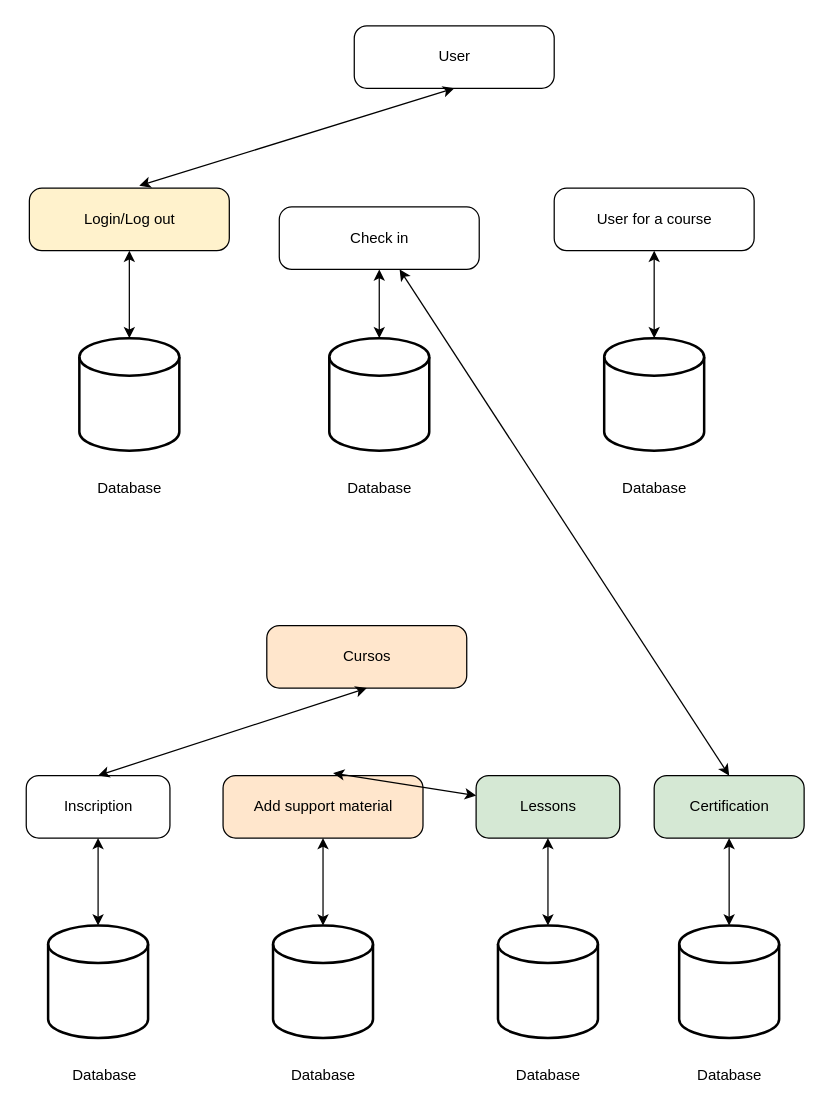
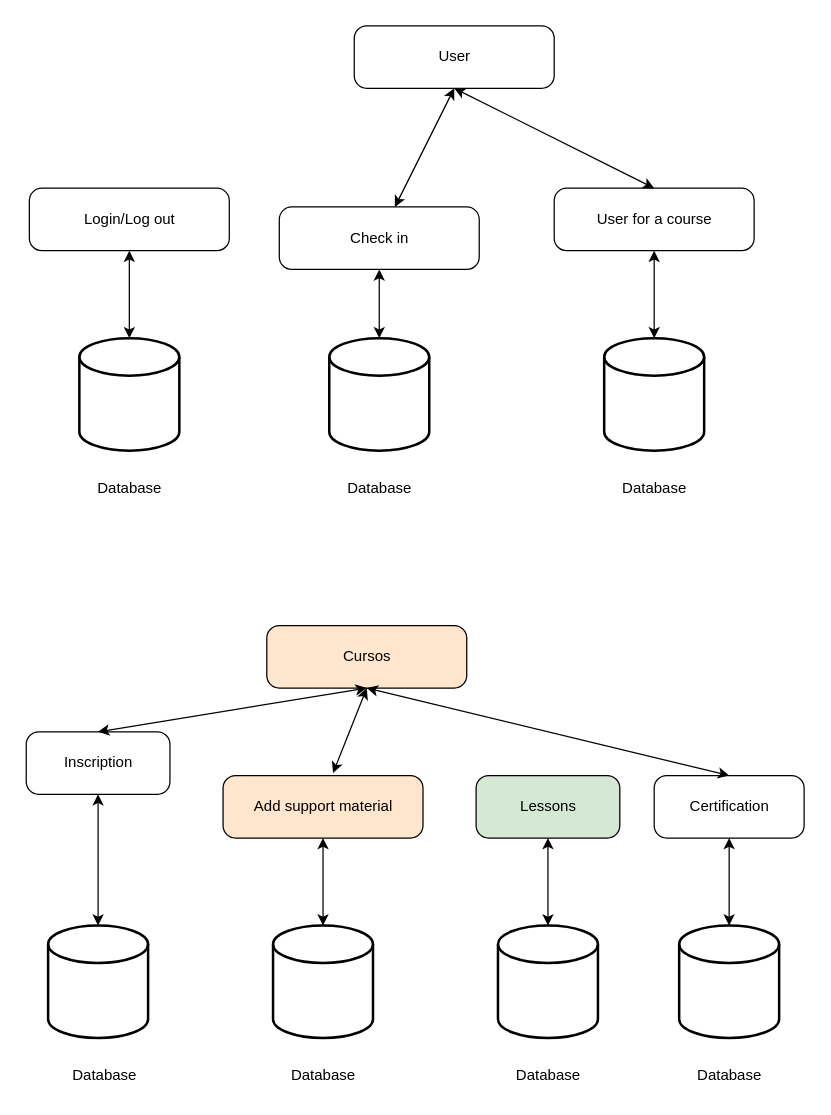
(296, 137) -> none
none -> (555, 138)
none -> (425, 148)
(129, 219) -> (129, 219)
(565, 523) -> (548, 732)
(405, 784) -> (350, 731)
(98, 807) -> (98, 763)
(729, 807) -> (729, 807)
